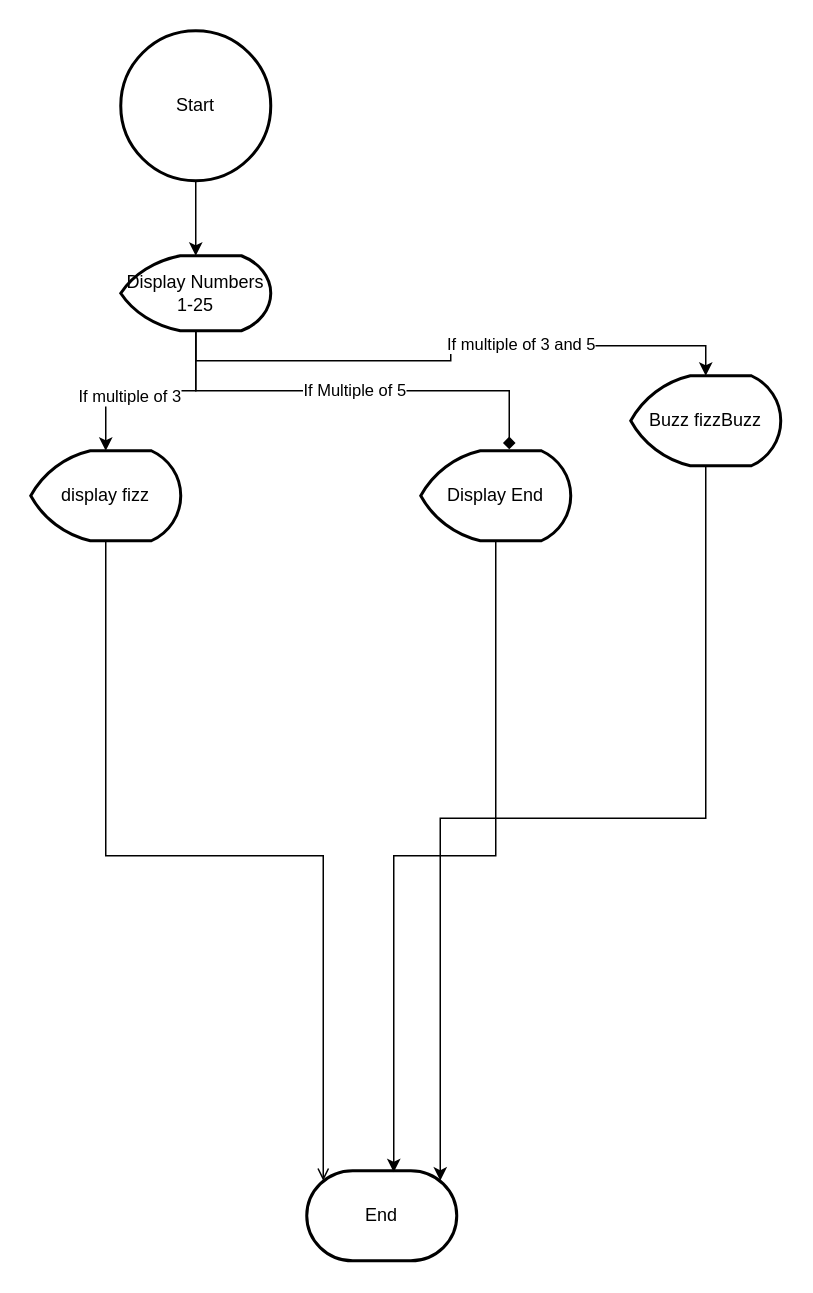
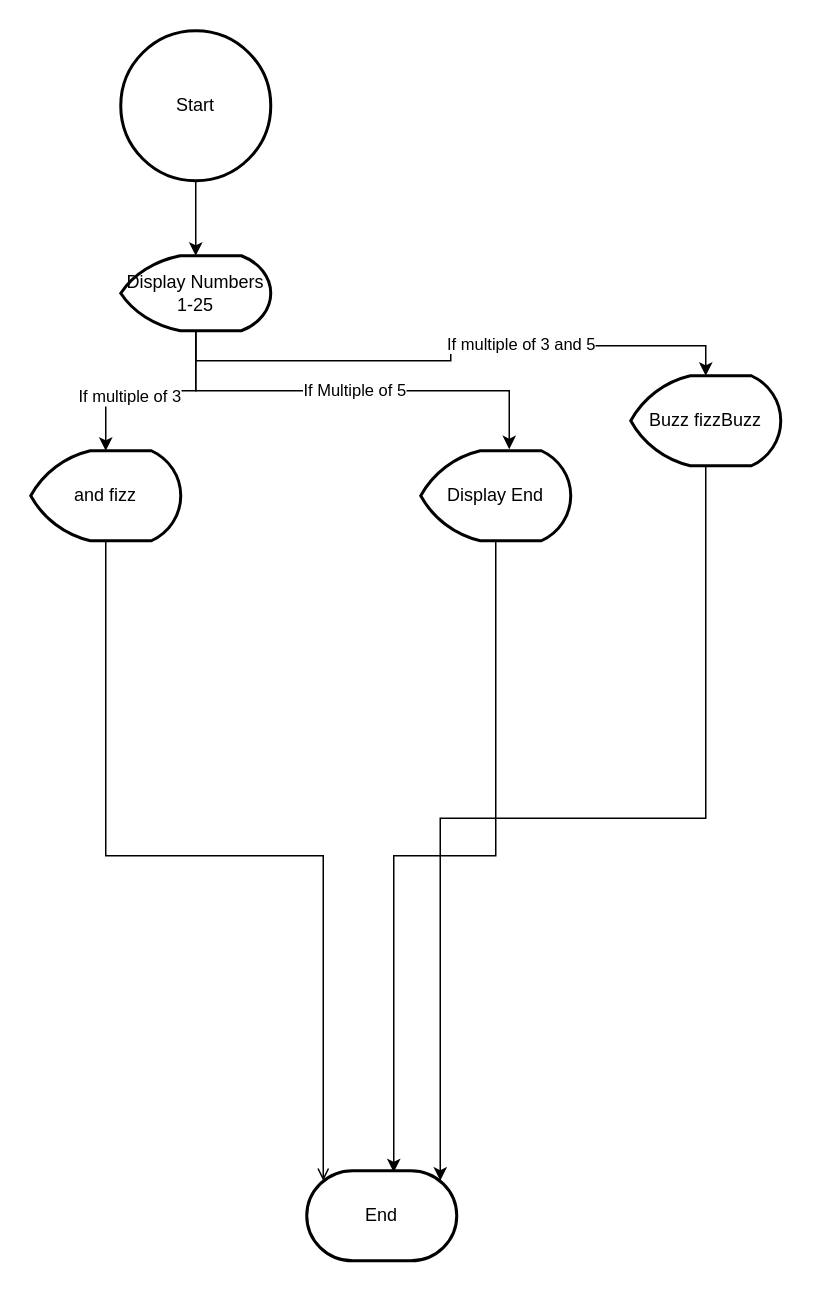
(509, 437) -> (509, 438)
(106, 496) -> (106, 496)
